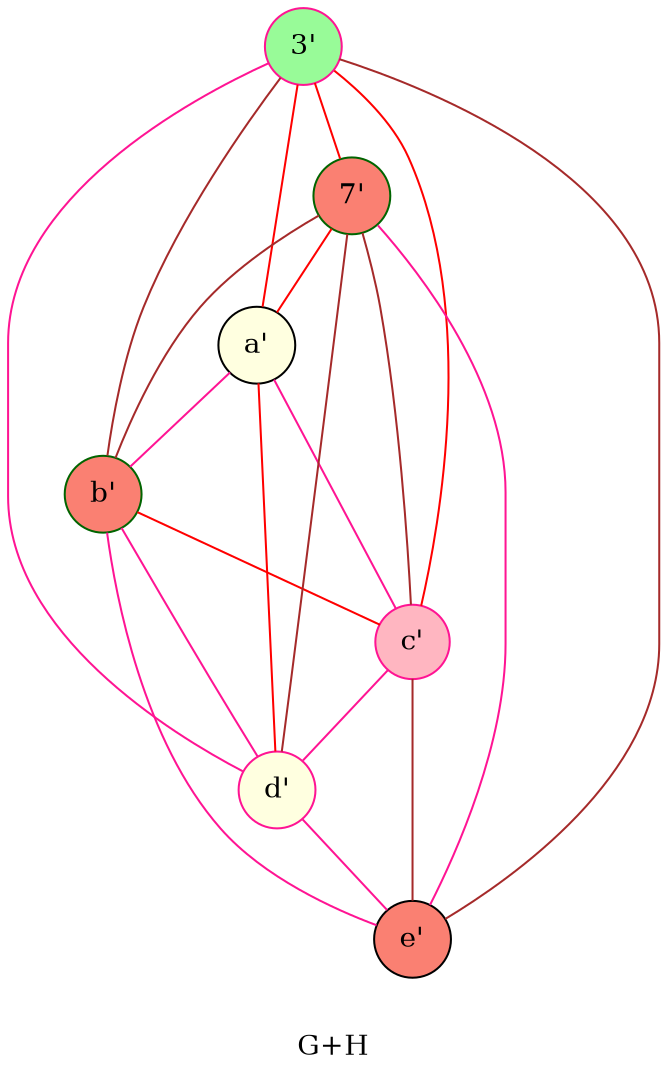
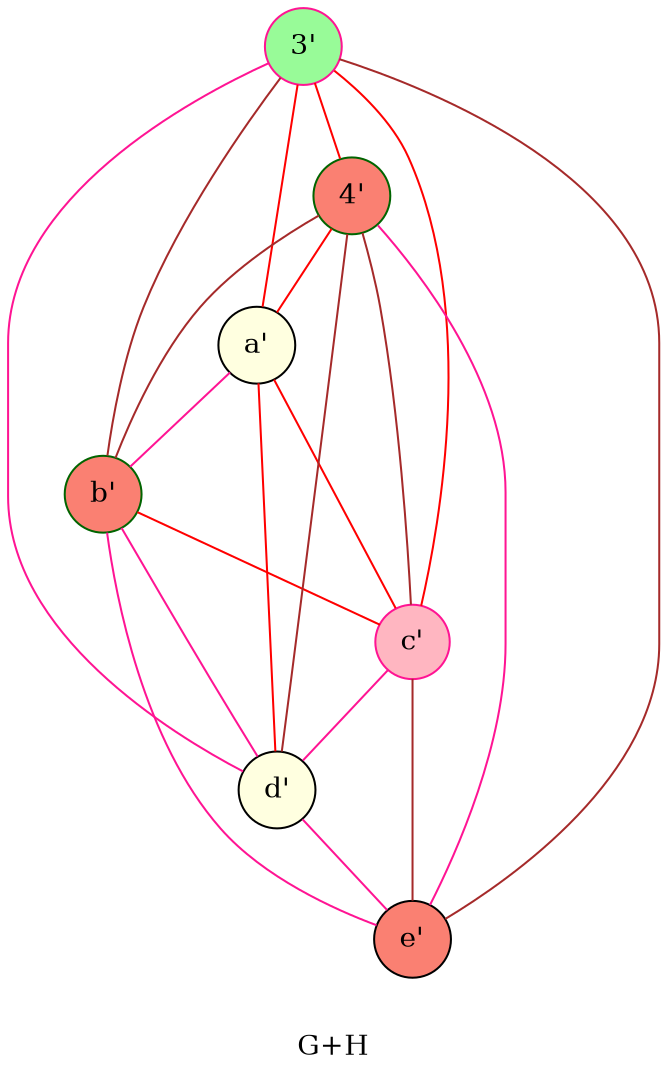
(352, 196) -> (352, 196)
(335, 494) -> (335, 494)
(277, 790) -> (277, 790)
